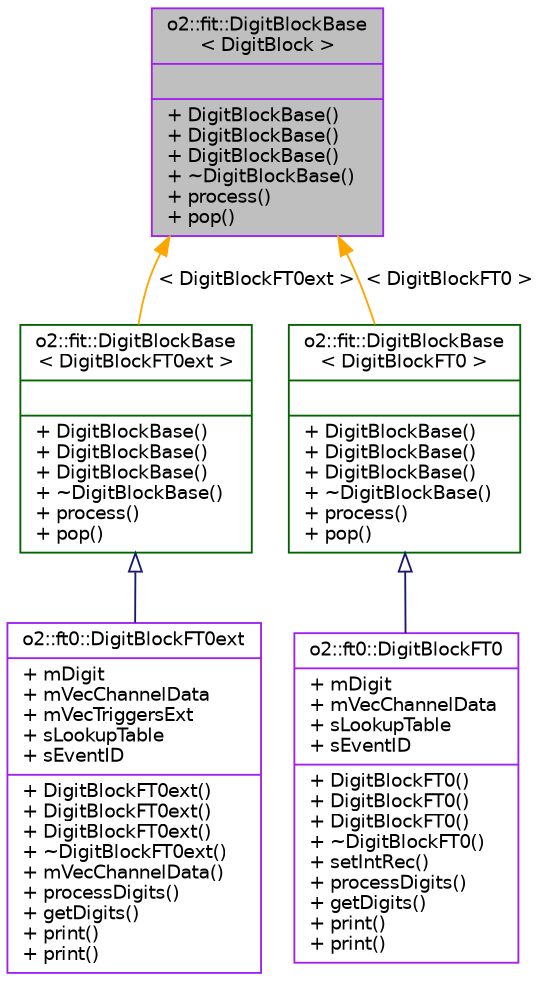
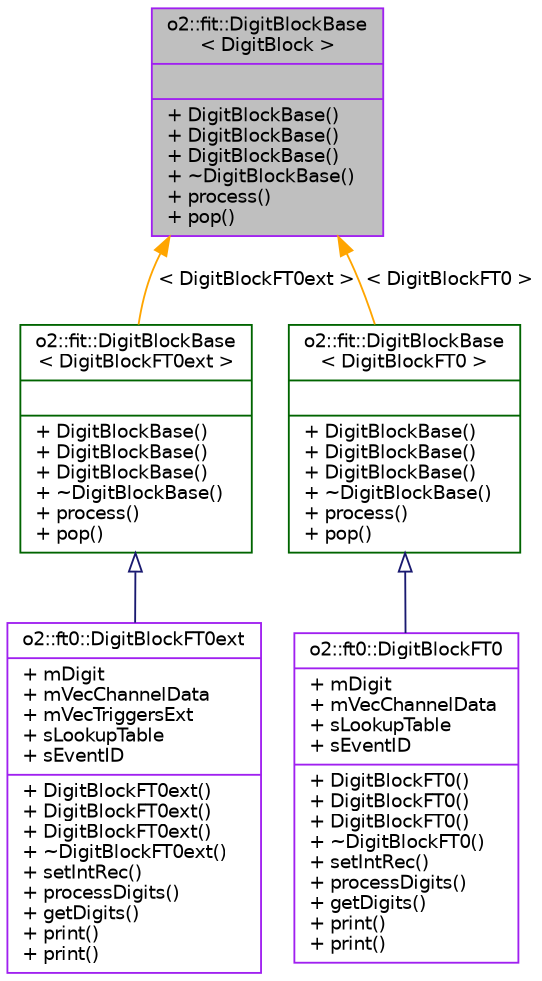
(123, 873) -> (82, 873)
